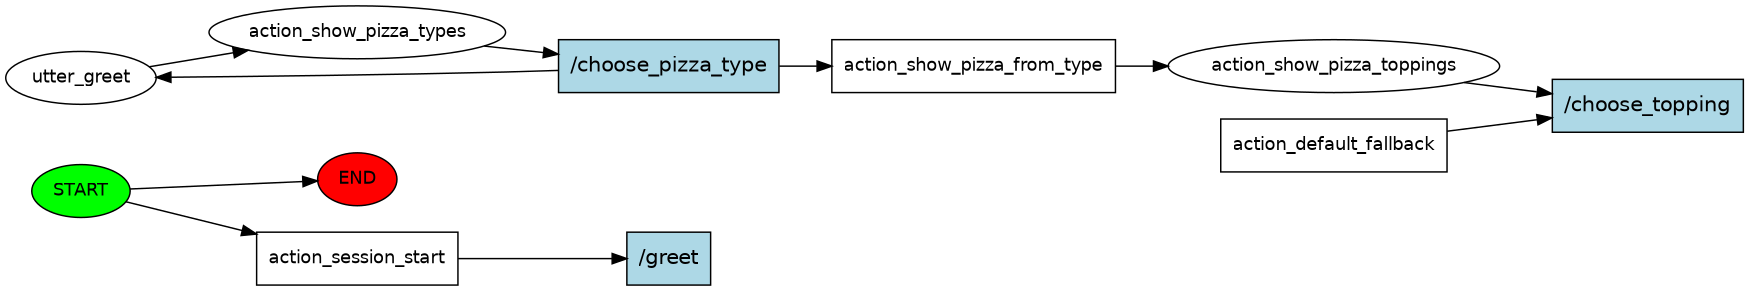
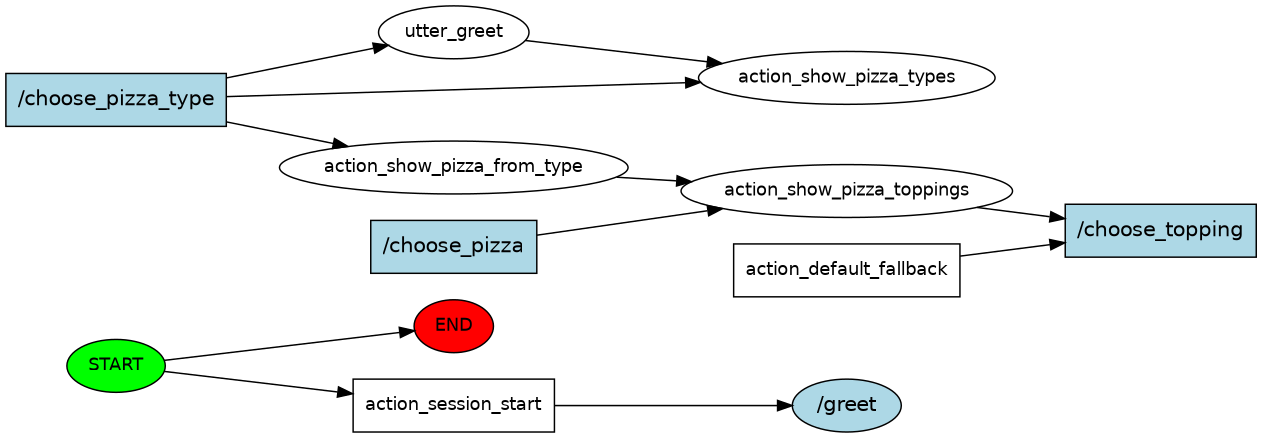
(514, 49) -> (456, 90)
(974, 66) -> (454, 168)
none -> (454, 247)
(669, 259) -> (847, 406)
